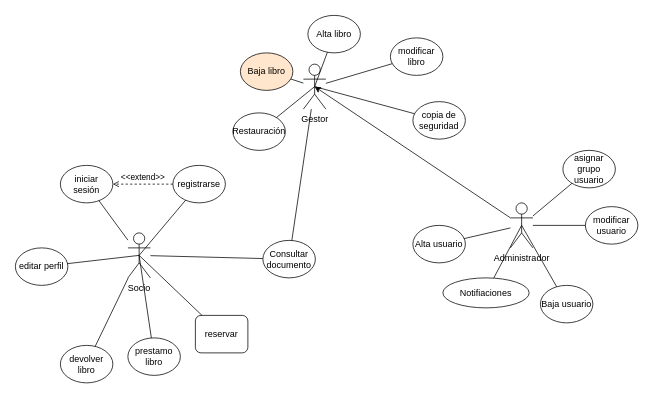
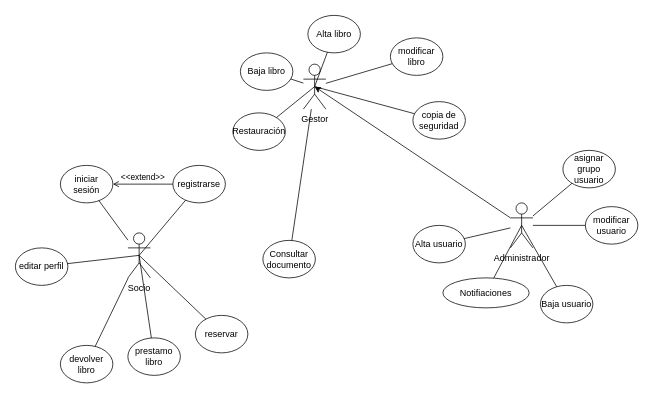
(267, 72) -> (267, 72)
(144, 184) -> (144, 184)
(207, 257) -> none
(222, 334) -> (222, 334)
